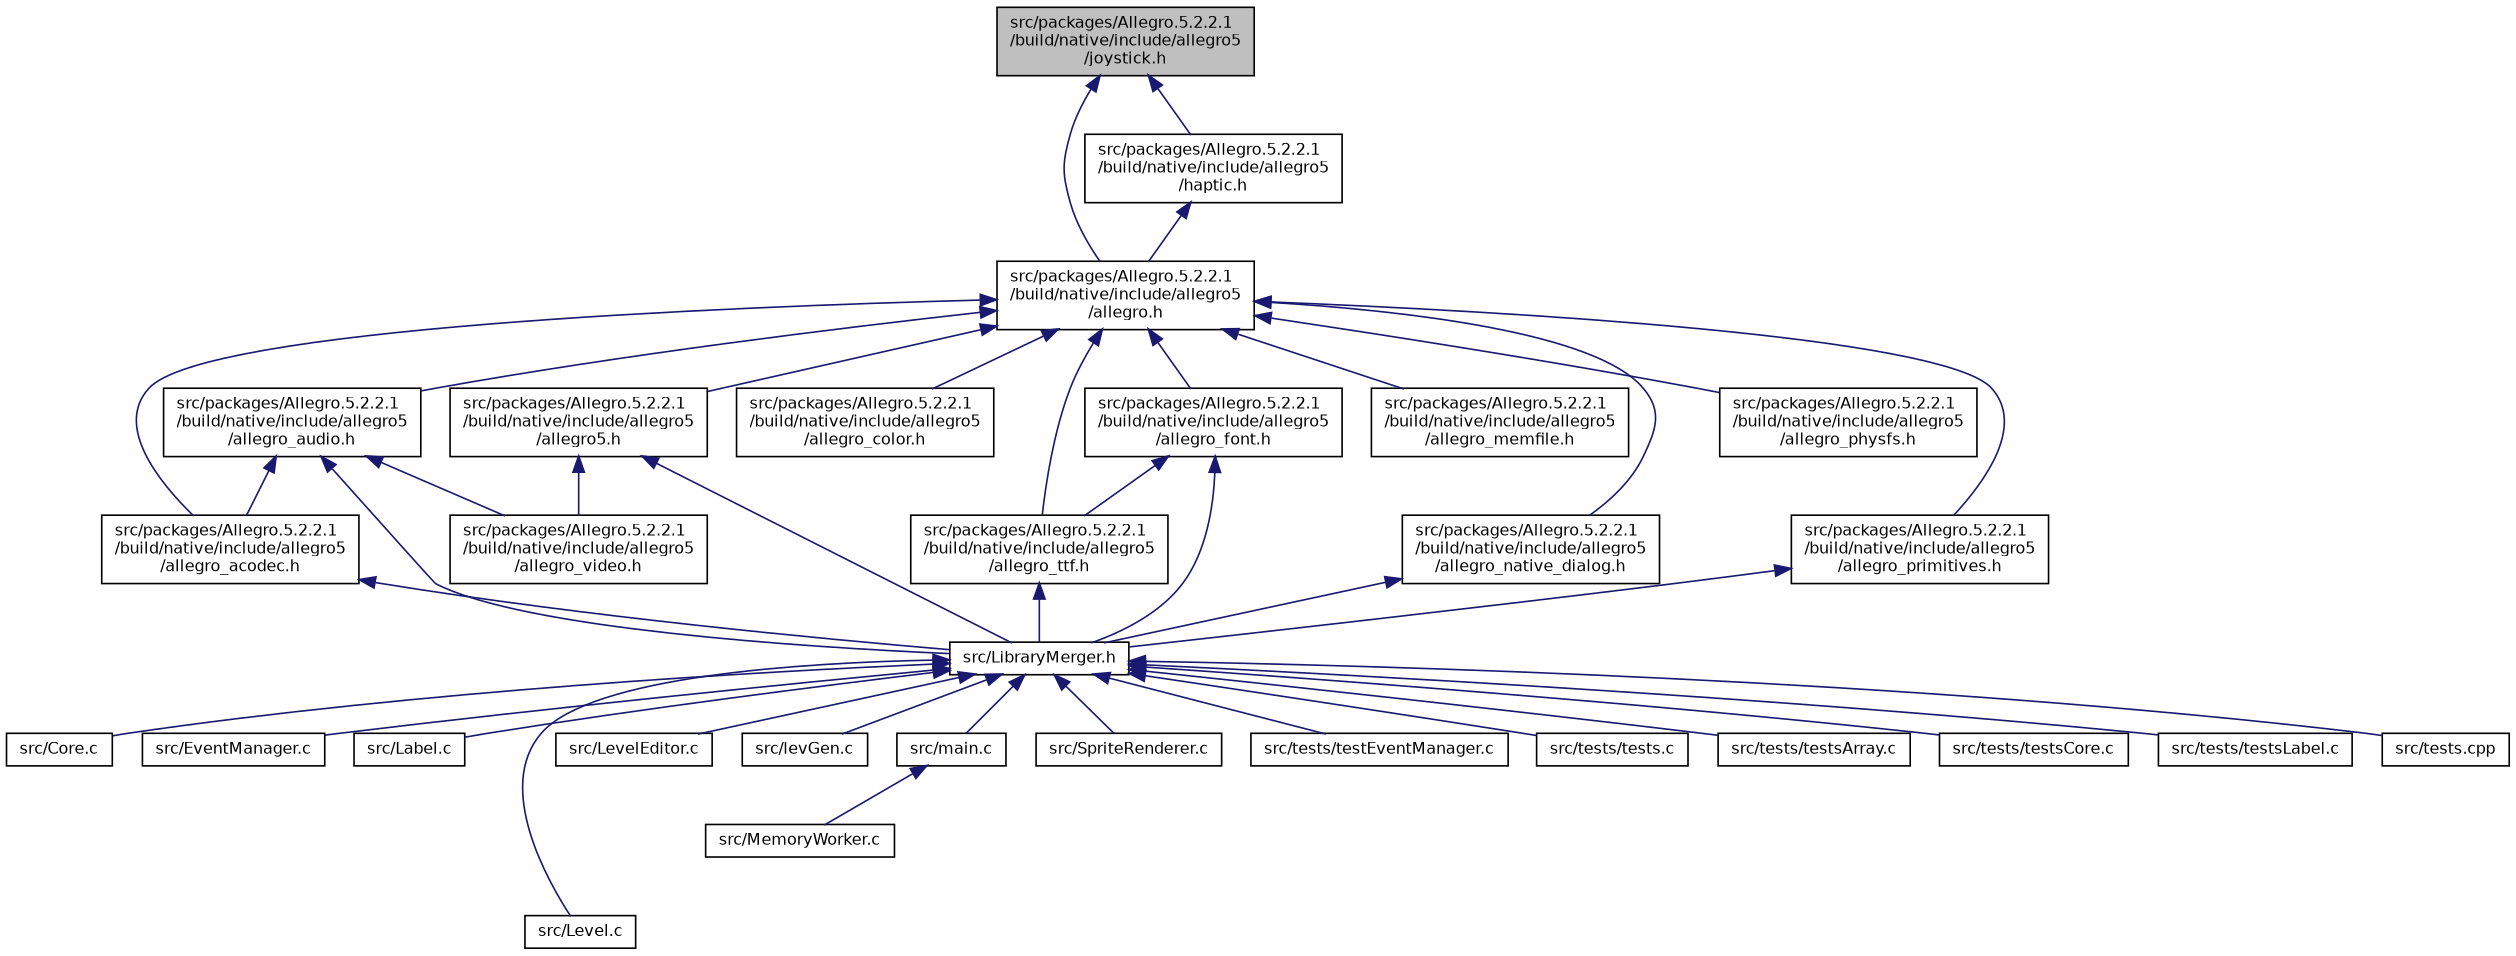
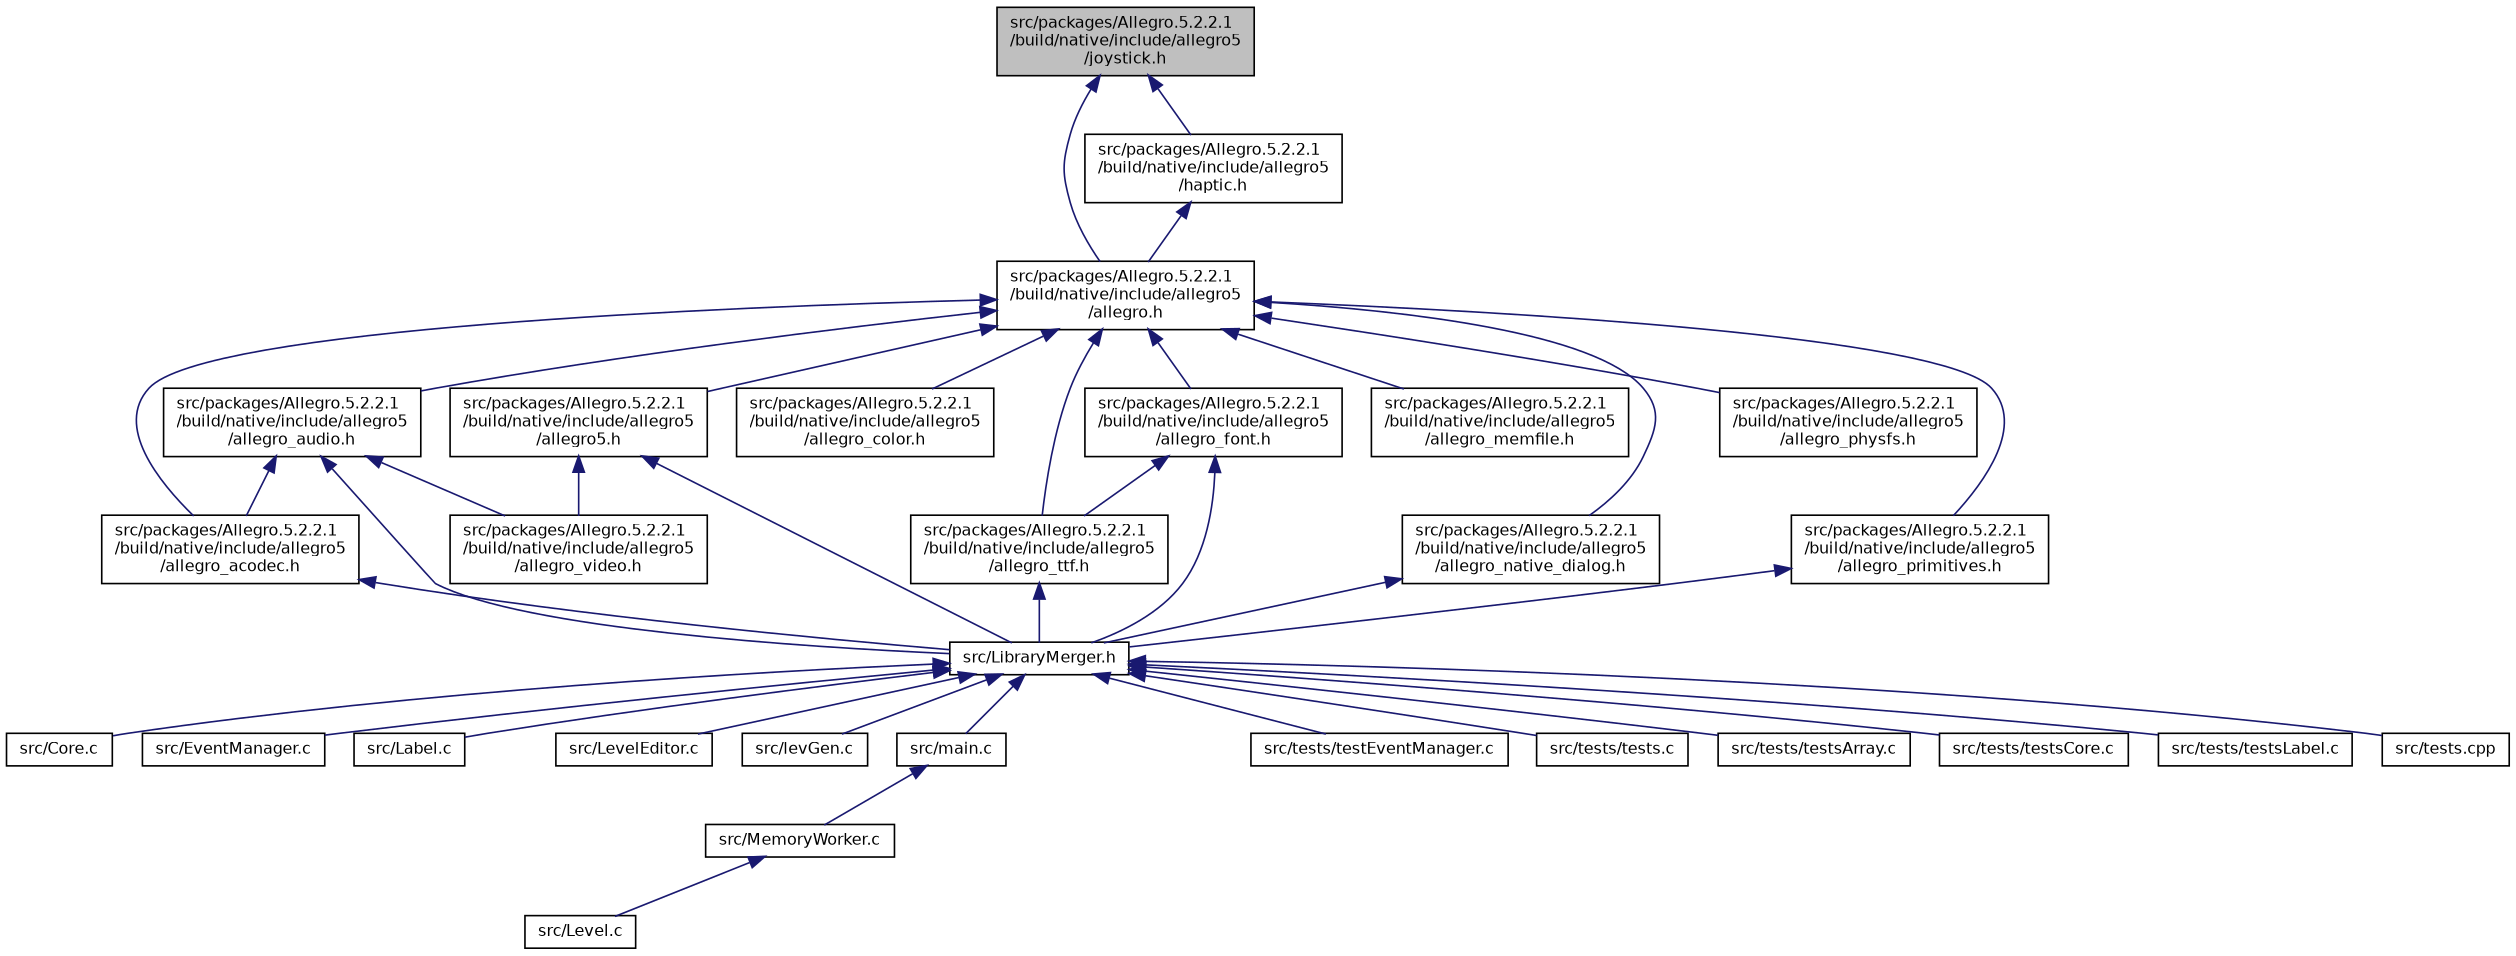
(533, 748) -> (682, 889)
(1129, 750) -> none
